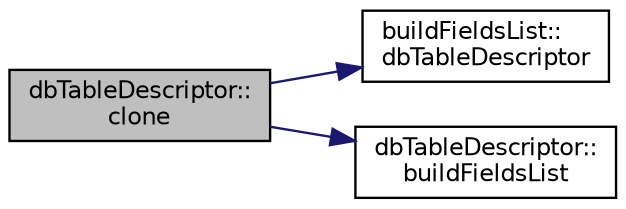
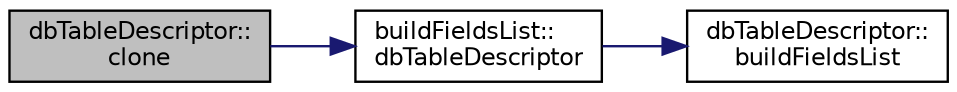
(301, 132) -> (632, 46)
